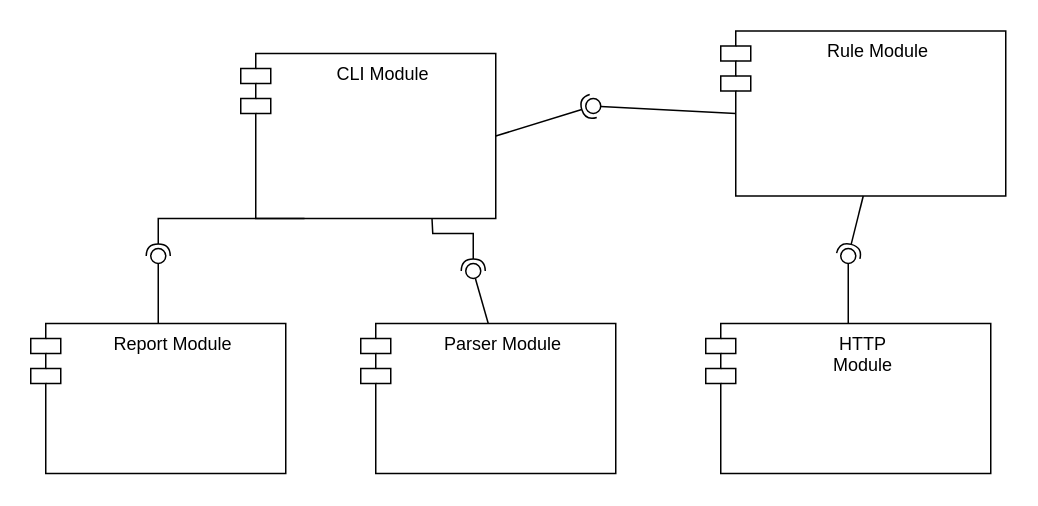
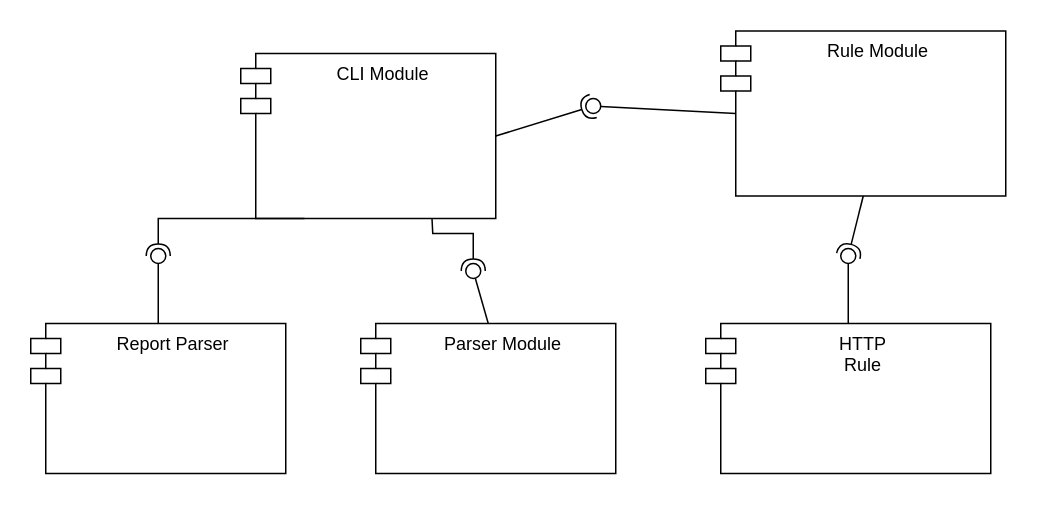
(173, 344) -> (173, 344)
(863, 344) -> (863, 344)
